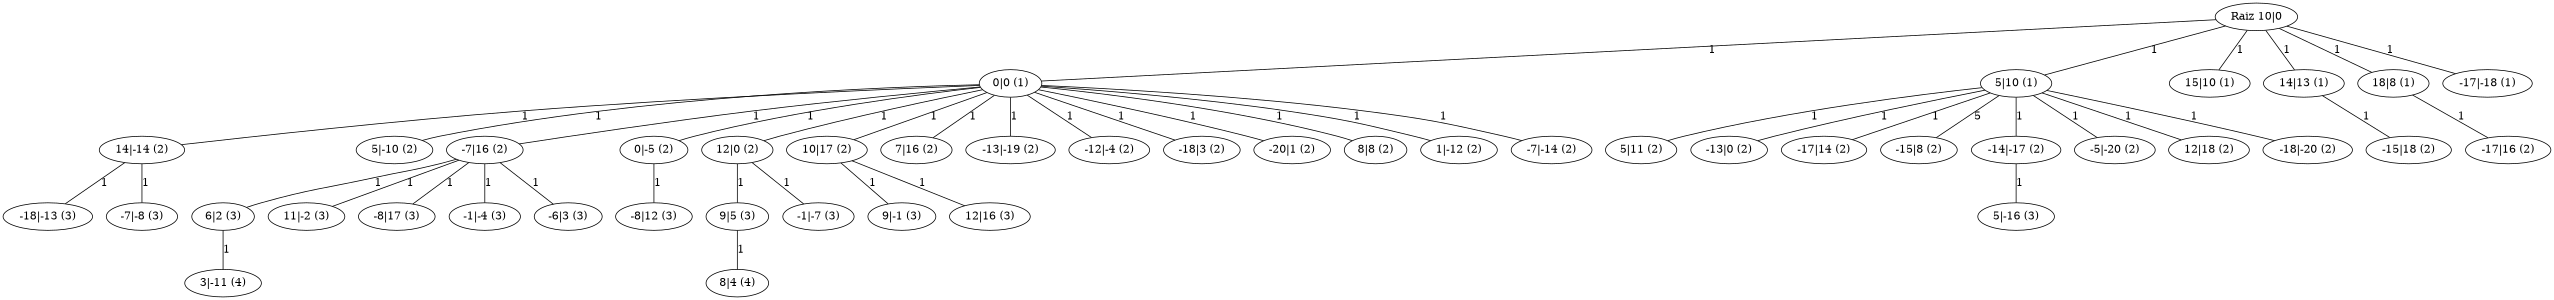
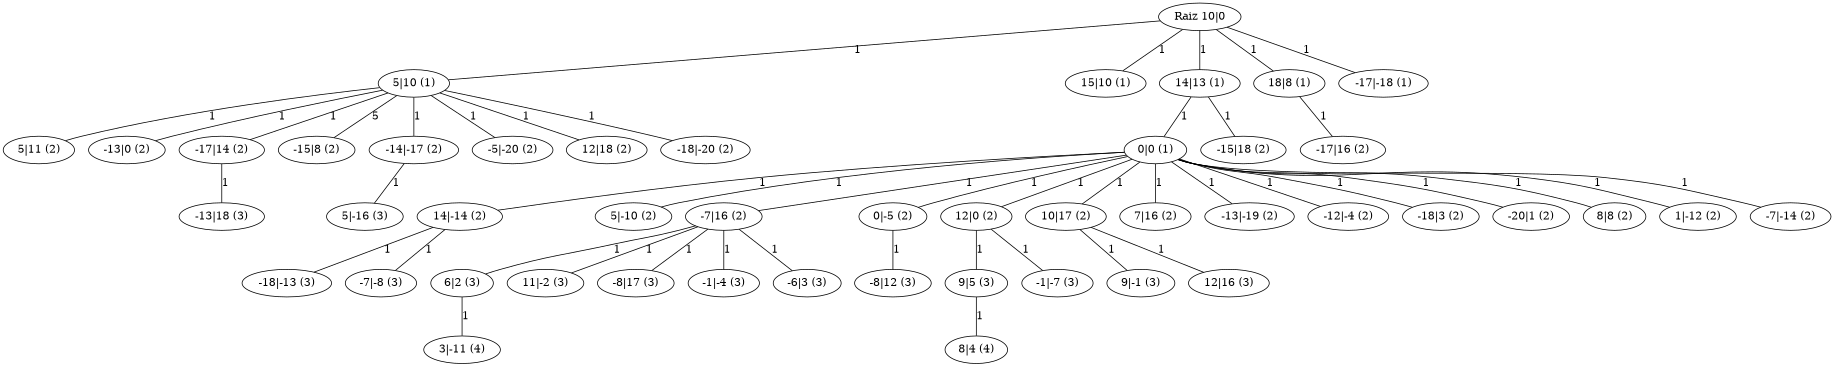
(1629, 50) -> (1178, 117)
none -> (222, 217)
